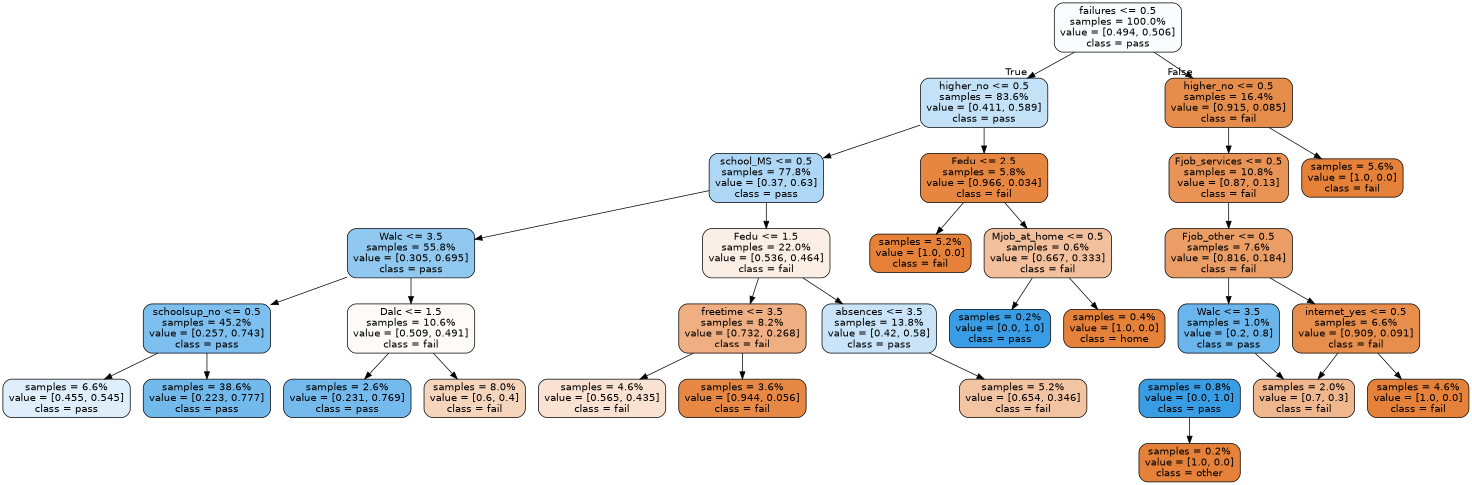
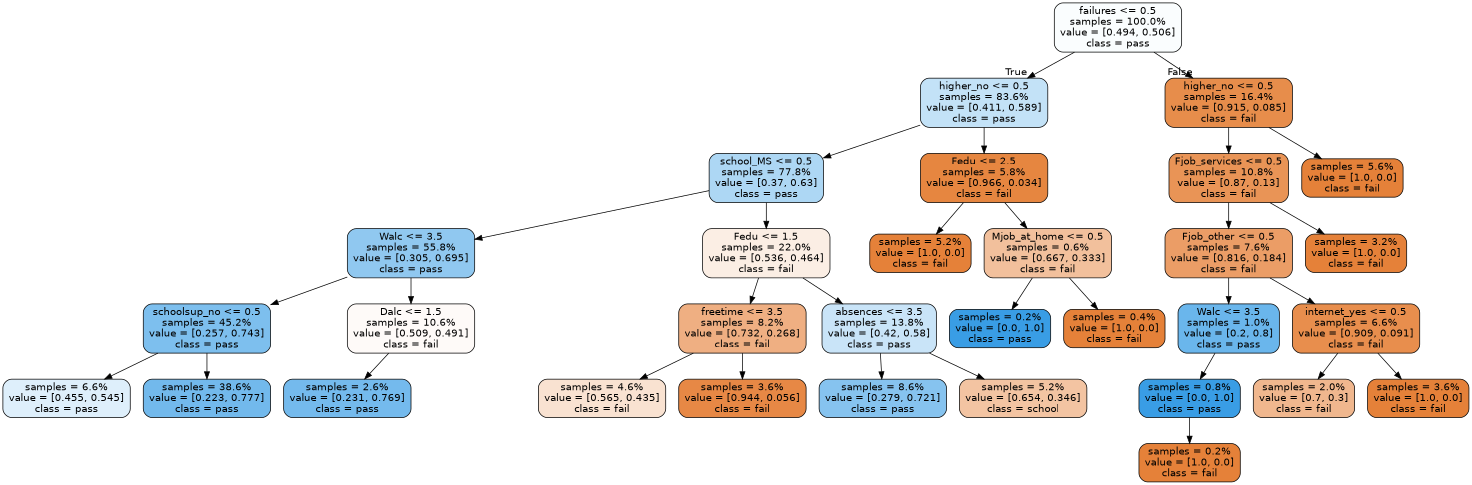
none -> (1356, 253)
(1114, 329) -> (1114, 329)
(1266, 364) -> (1209, 363)
(475, 398) -> none
none -> (883, 398)
(1023, 398) -> (1023, 398)
(1418, 398) -> (1418, 398)
(1190, 463) -> (1190, 463)
